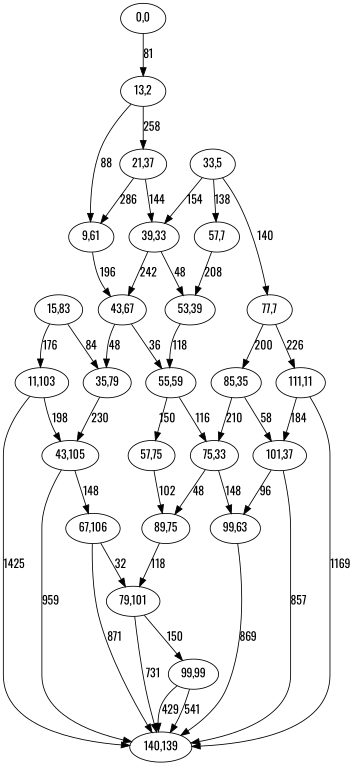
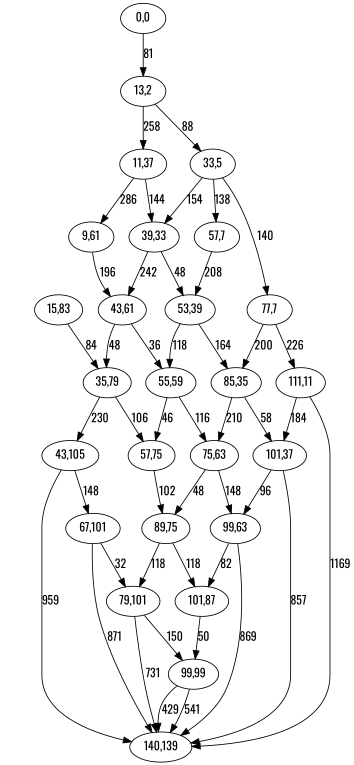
(99, 154) -> (175, 125)
(143, 164) -> (143, 164)
(122, 310) -> (122, 310)
none -> (211, 343)
(42, 383) -> none
none -> (127, 416)
(167, 419) -> (167, 419)
(214, 456) -> (214, 456)
(93, 528) -> (93, 528)
none -> (202, 601)
